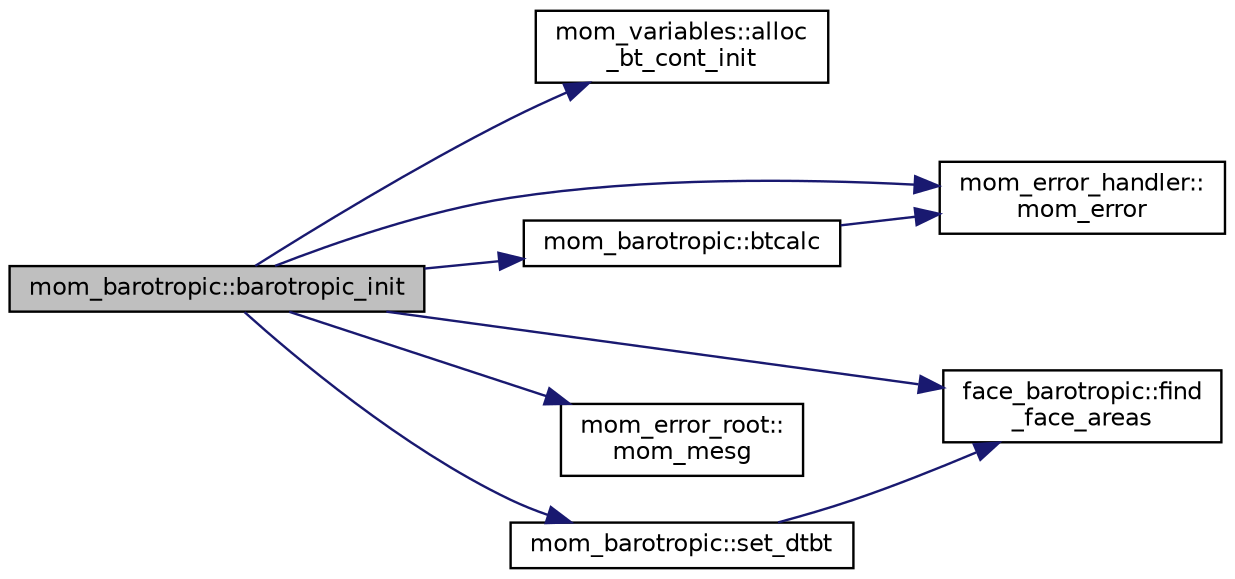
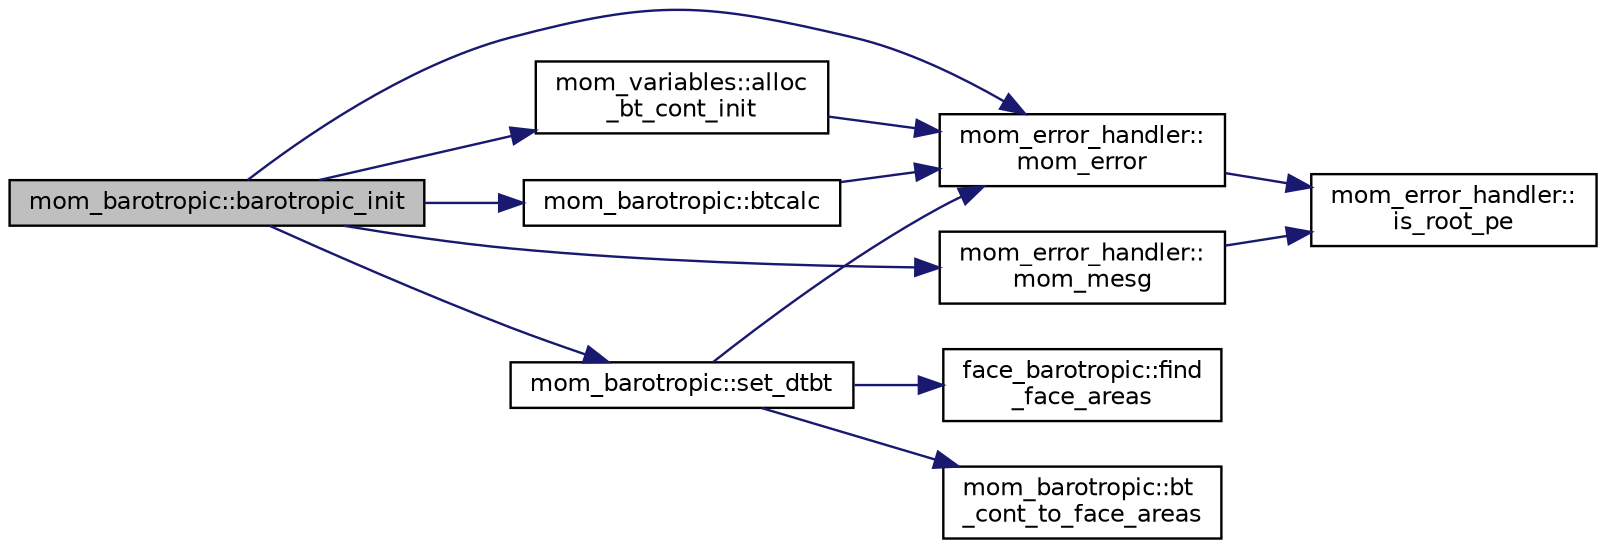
none -> (872, 122)
none -> (1454, 210)
none -> (821, 282)
(652, 348) -> none
(682, 440) -> (1082, 268)
none -> (1082, 503)
